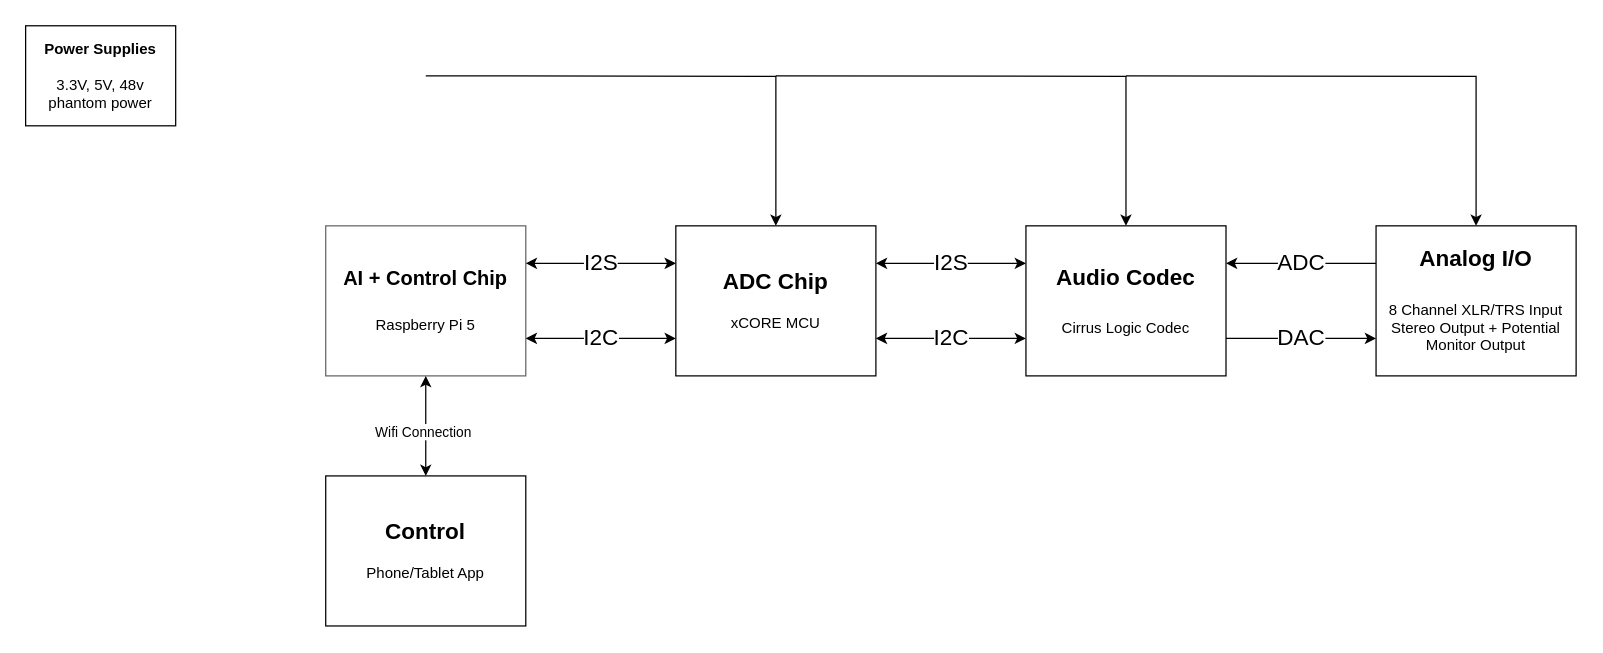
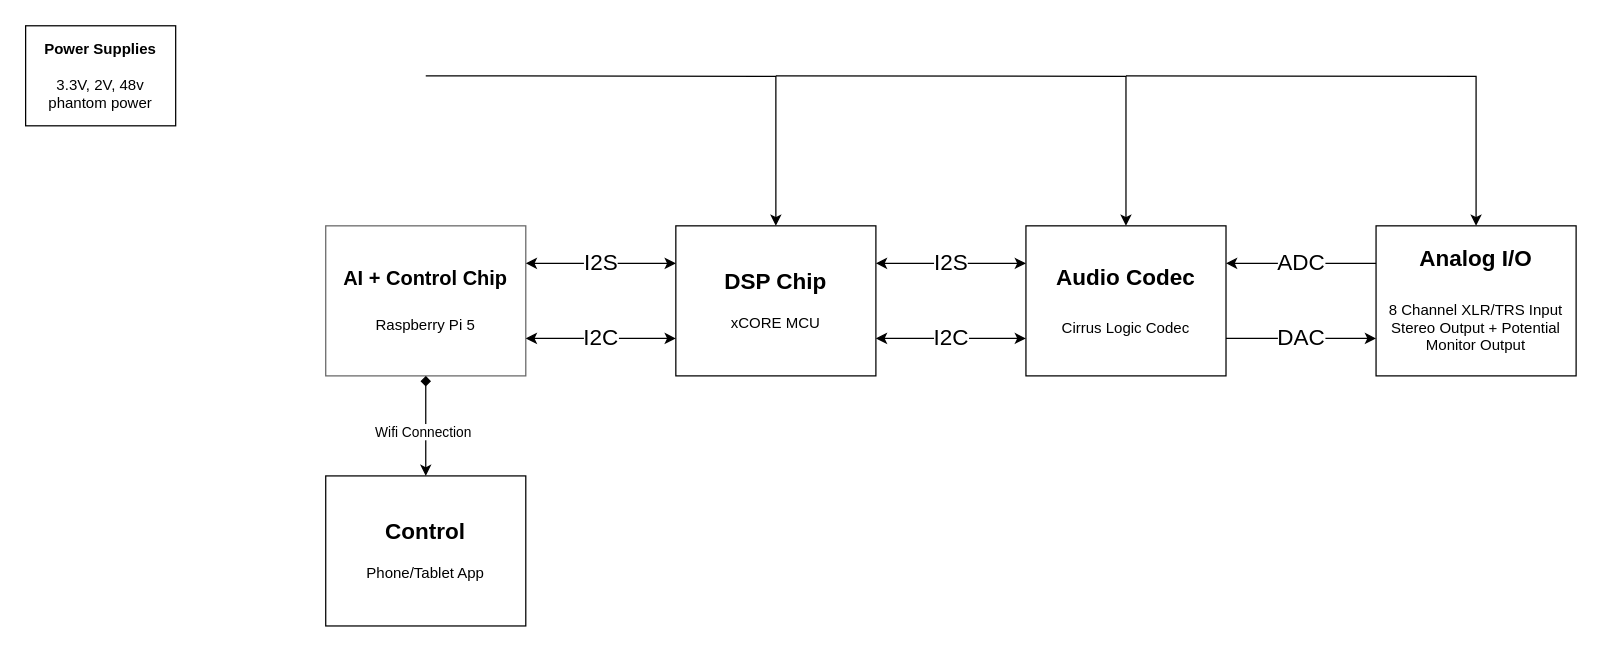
(101, 76) -> (101, 76)
(776, 301) -> (776, 301)
(426, 386) -> (426, 386)
